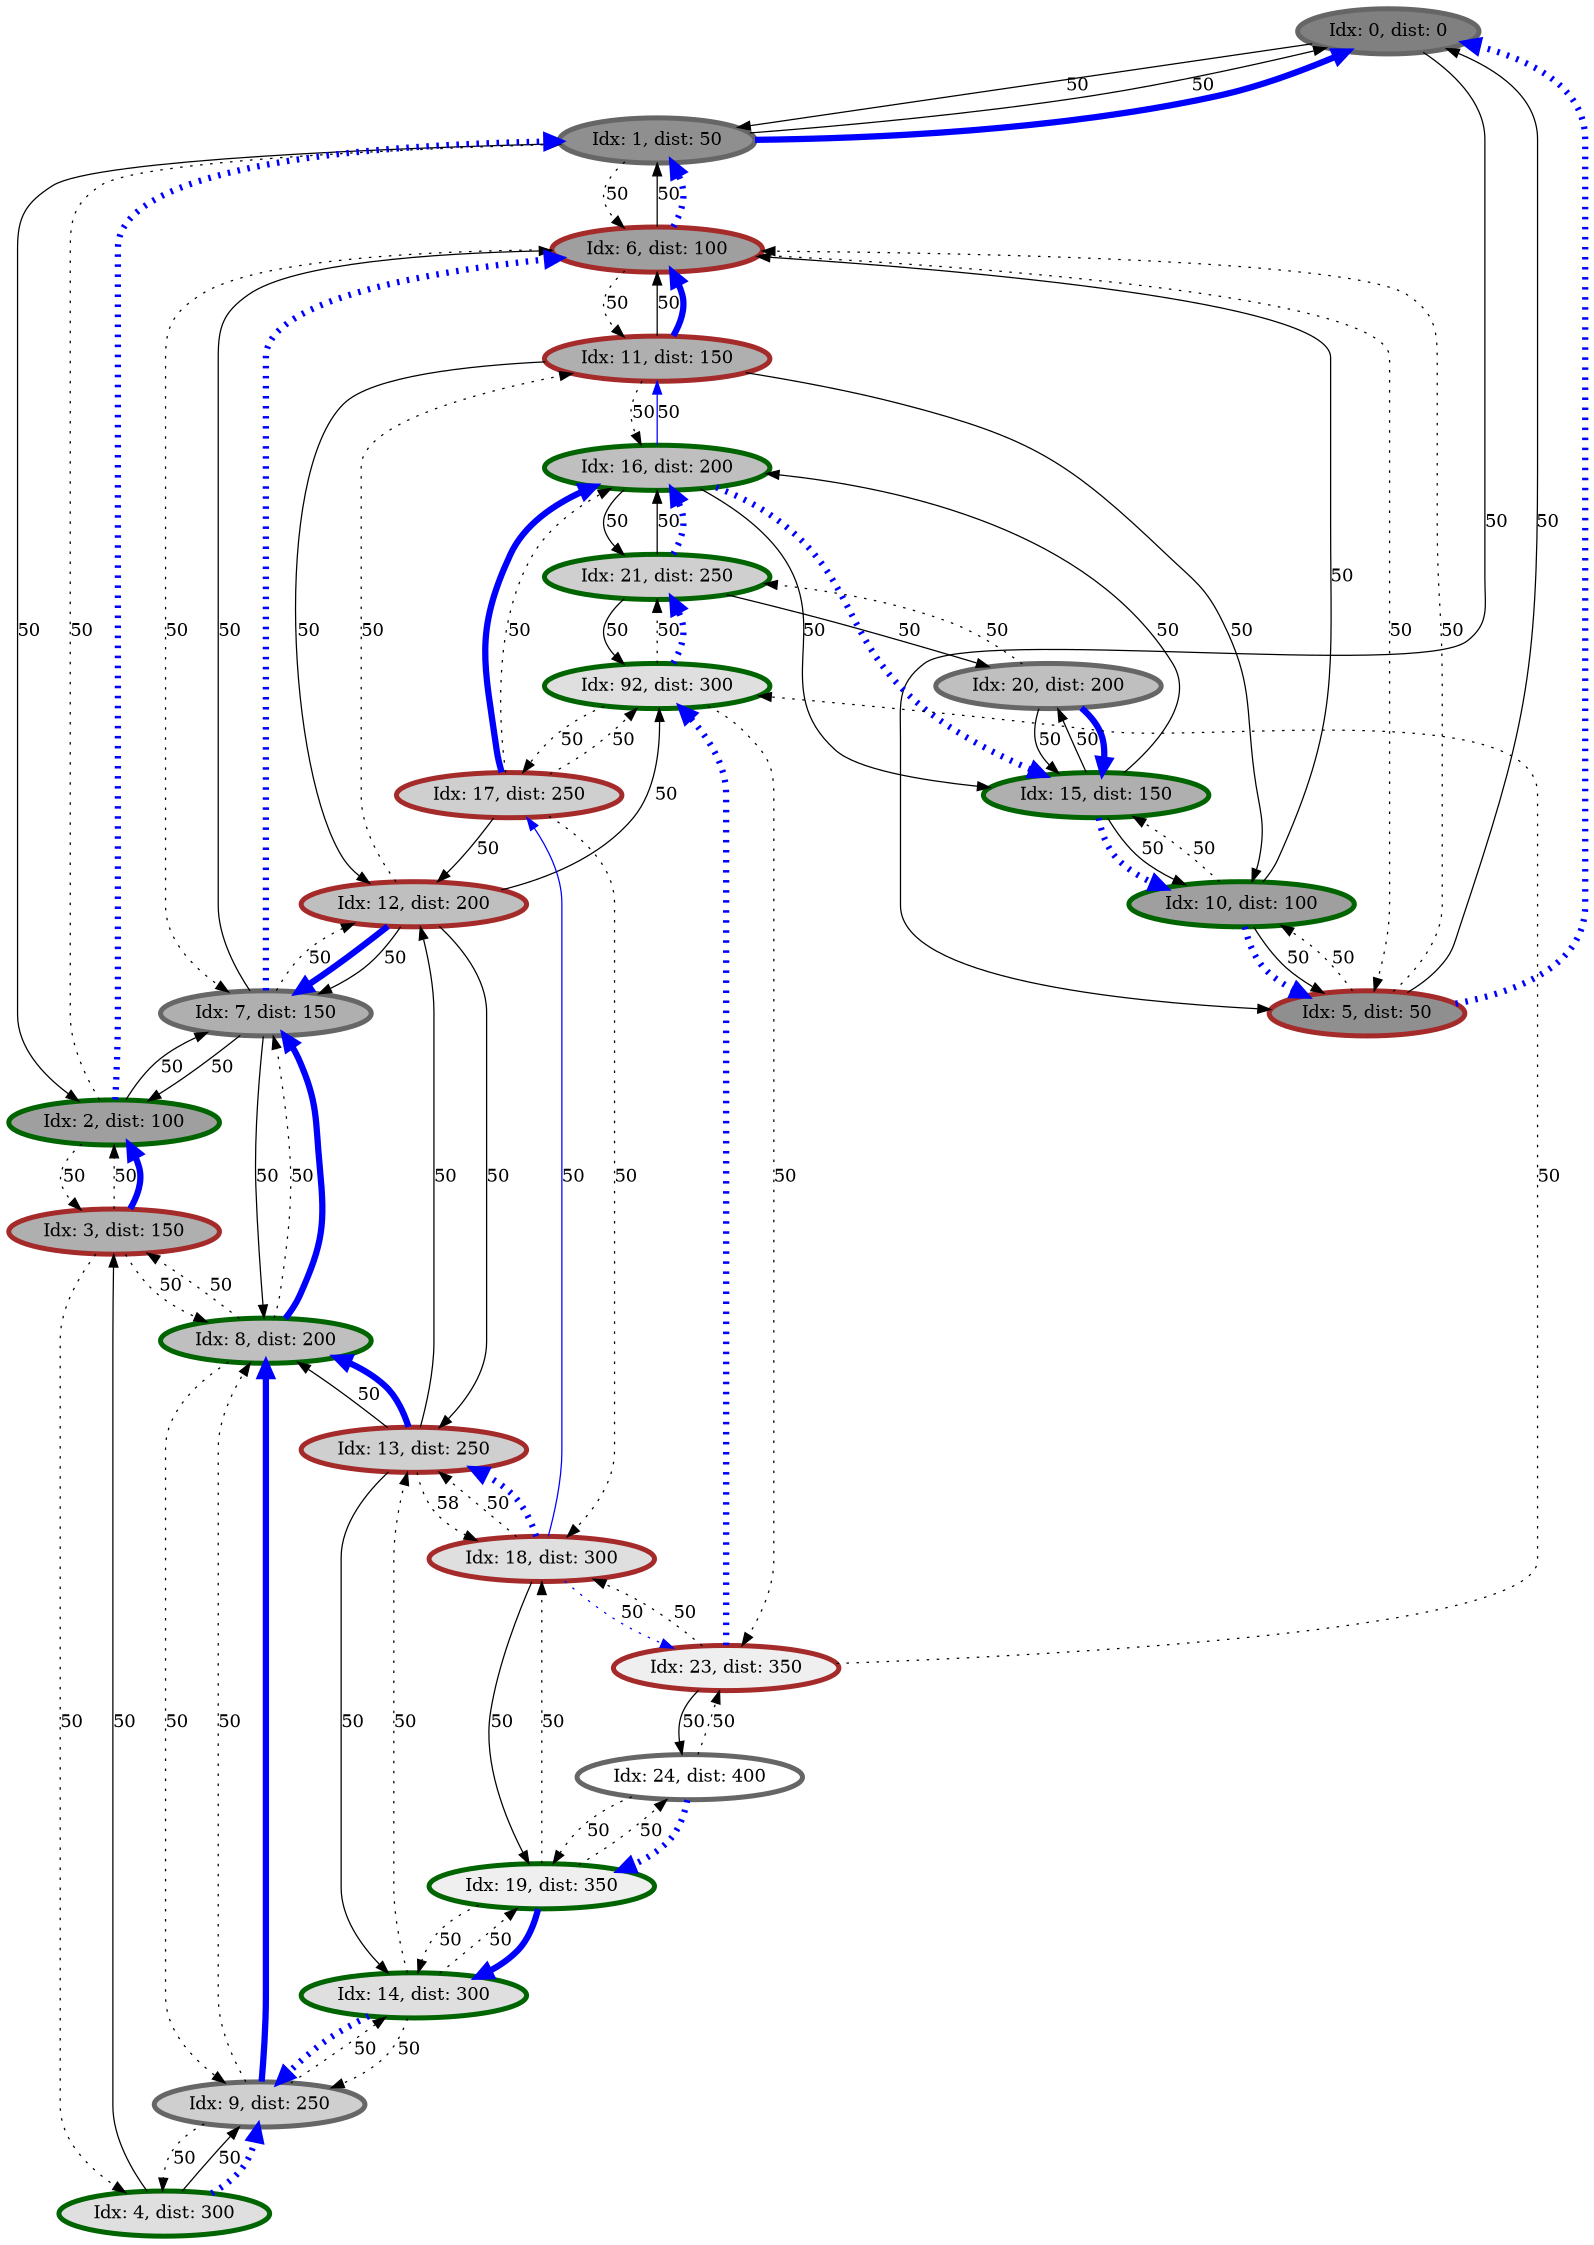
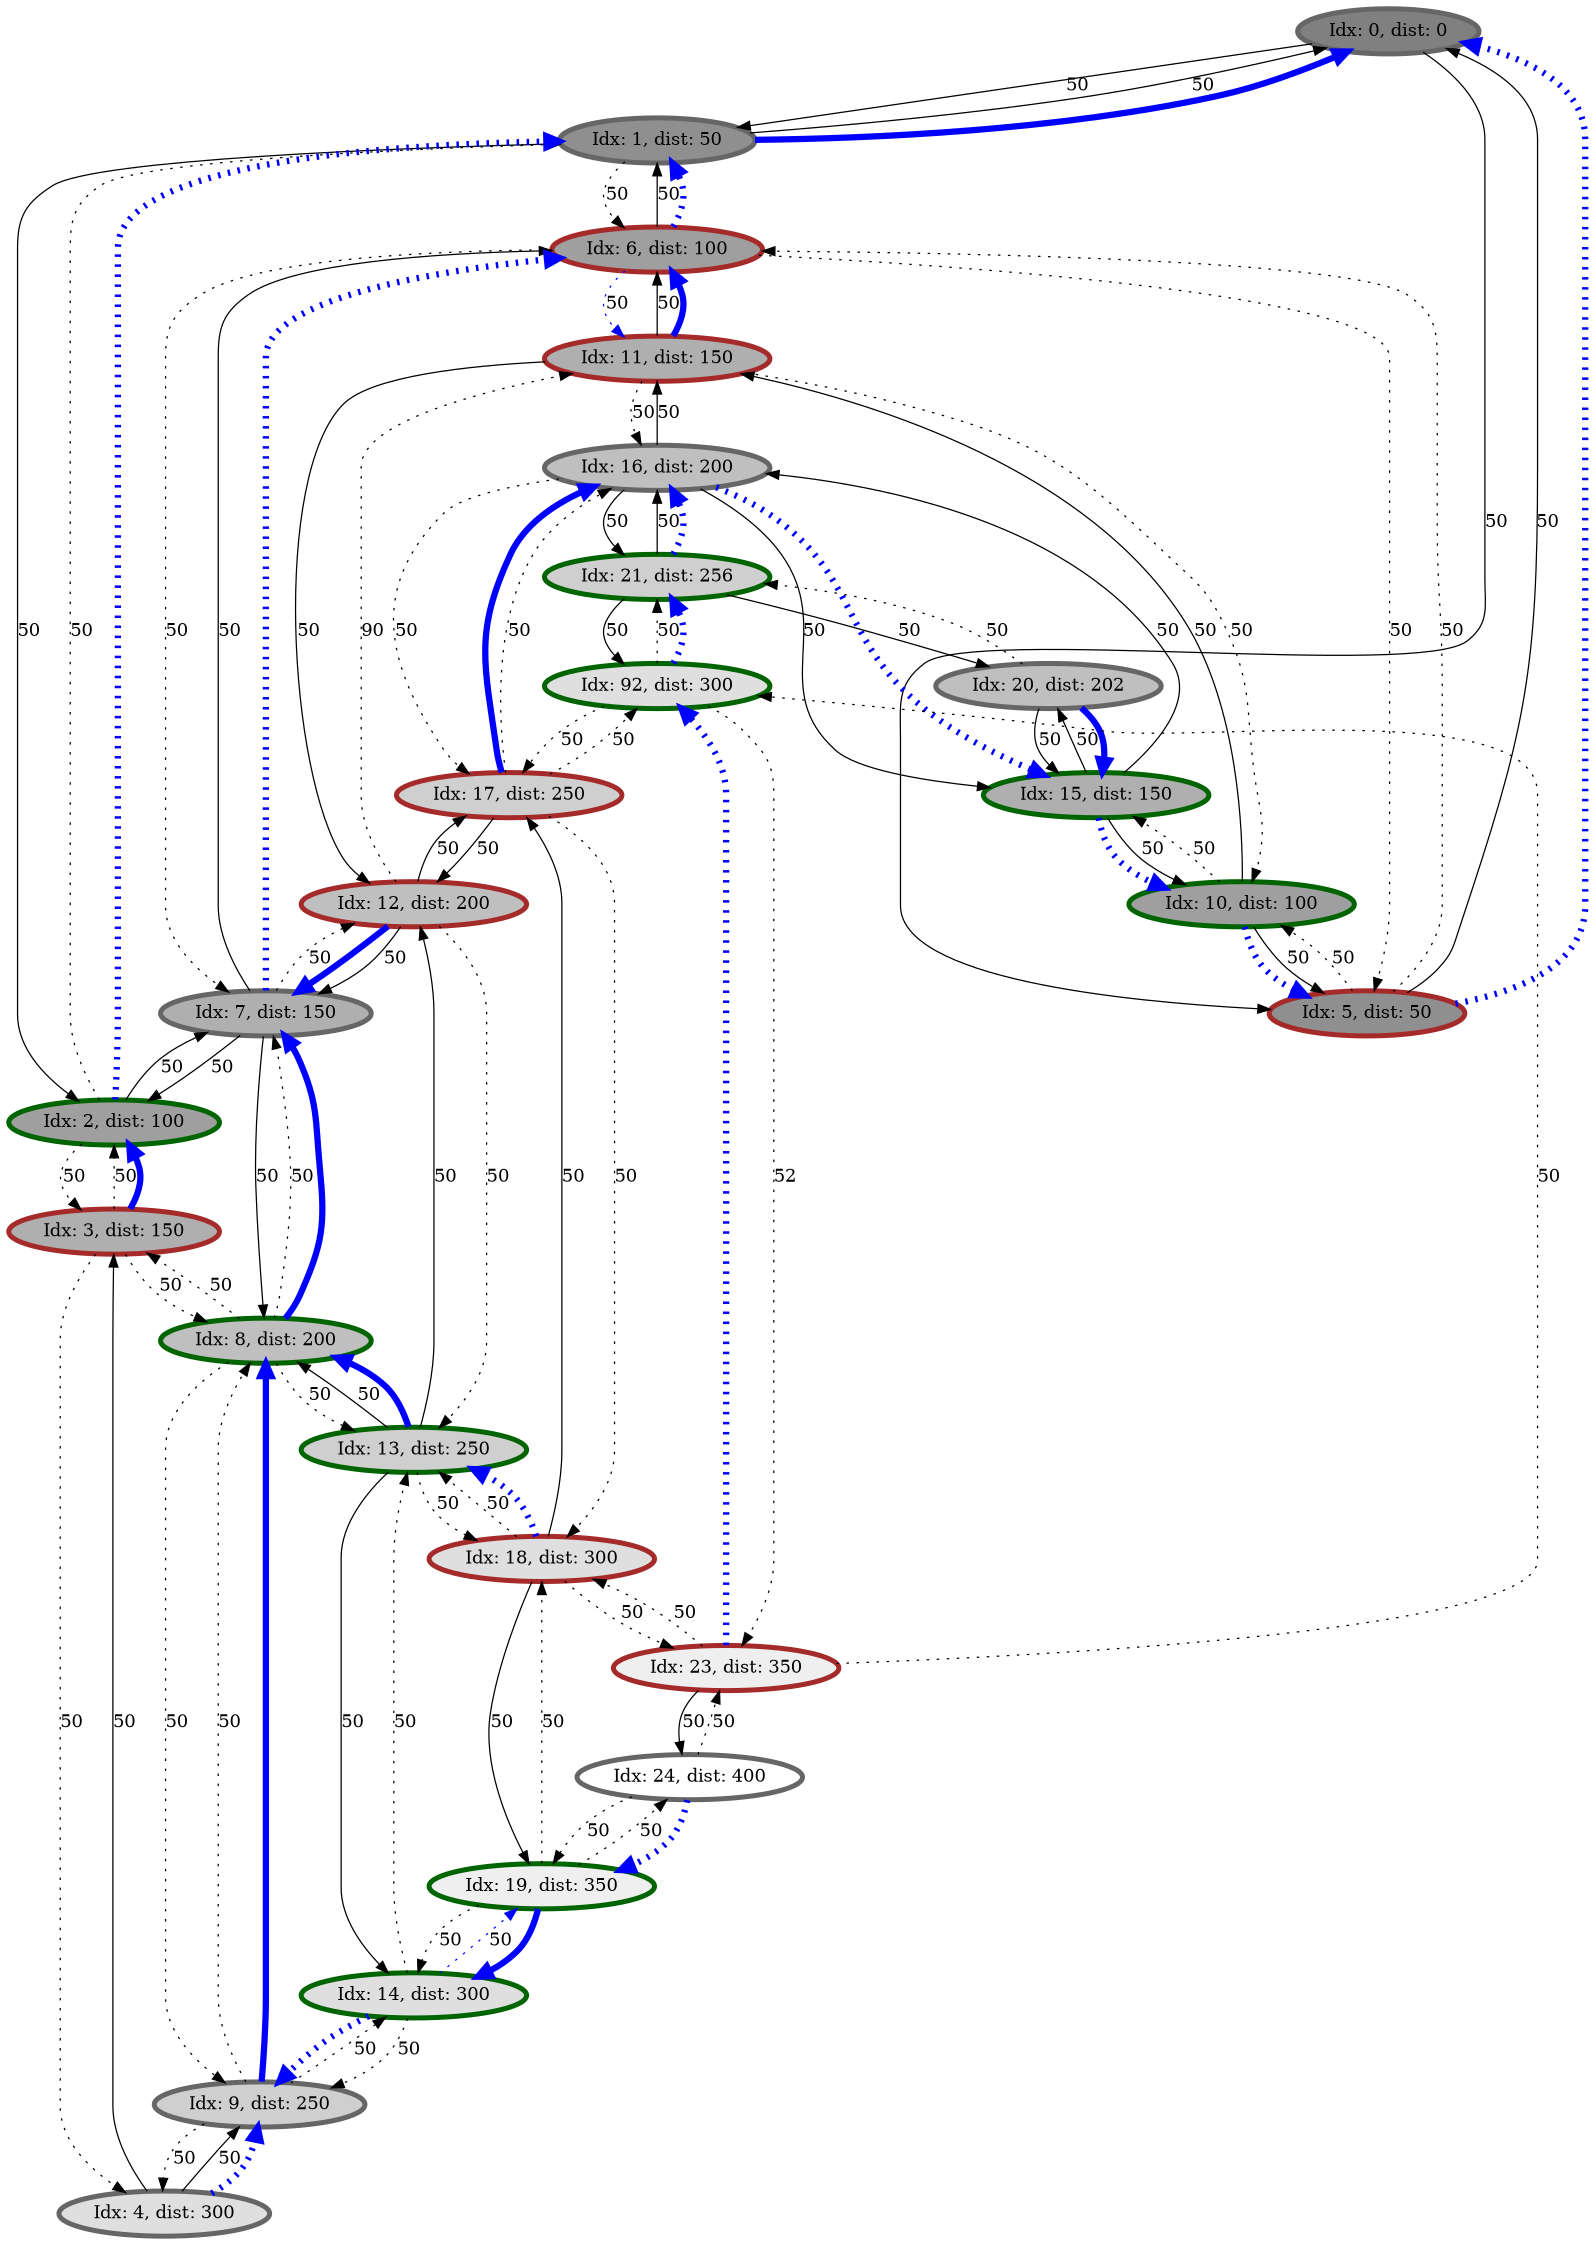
(605, 298) -> (605, 298)
(1318, 342) -> (1105, 533)
(657, 420) -> (657, 420)
(657, 468) -> (657, 468)
(1120, 512) -> (1120, 512)
(657, 577) -> (657, 577)
none -> (400, 581)
(373, 631) -> (373, 631)
(1048, 686) -> (1048, 686)
(615, 836) -> (431, 849)
(487, 1171) -> (487, 1171)
(786, 1177) -> (786, 1177)
(562, 1180) -> (562, 1180)
none -> (304, 1401)
(414, 1450) -> (414, 1450)
(448, 1504) -> (448, 1504)
(610, 1616) -> (610, 1616)
(474, 1945) -> (474, 1945)
(164, 2214) -> (164, 2214)
